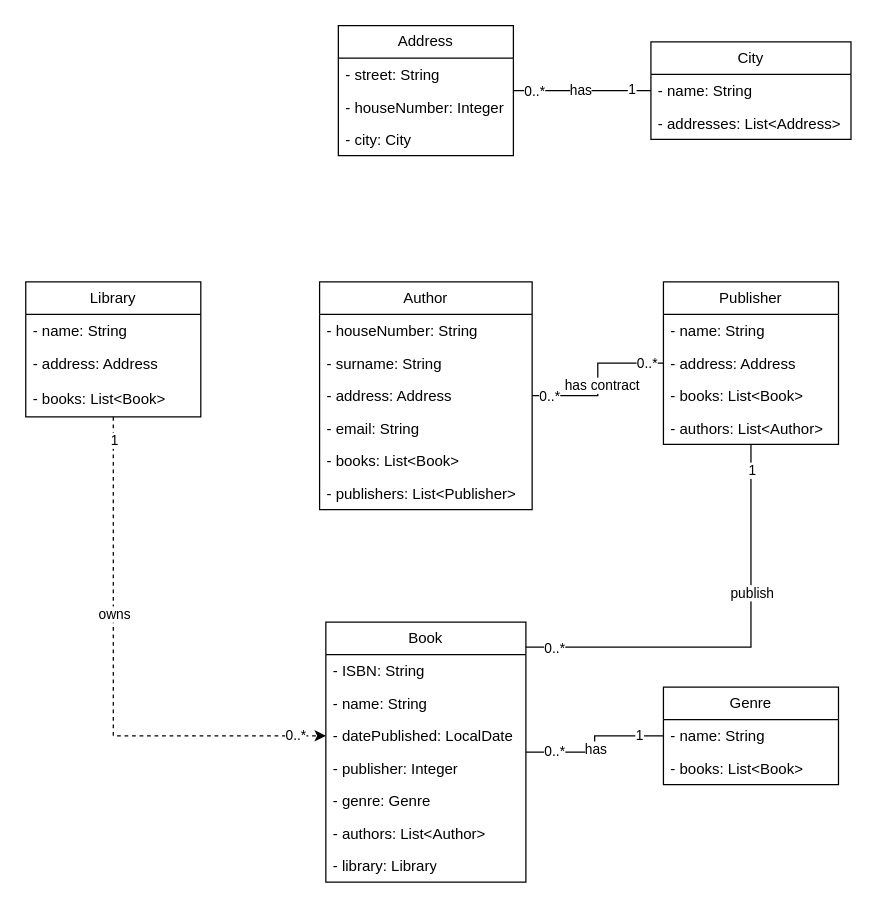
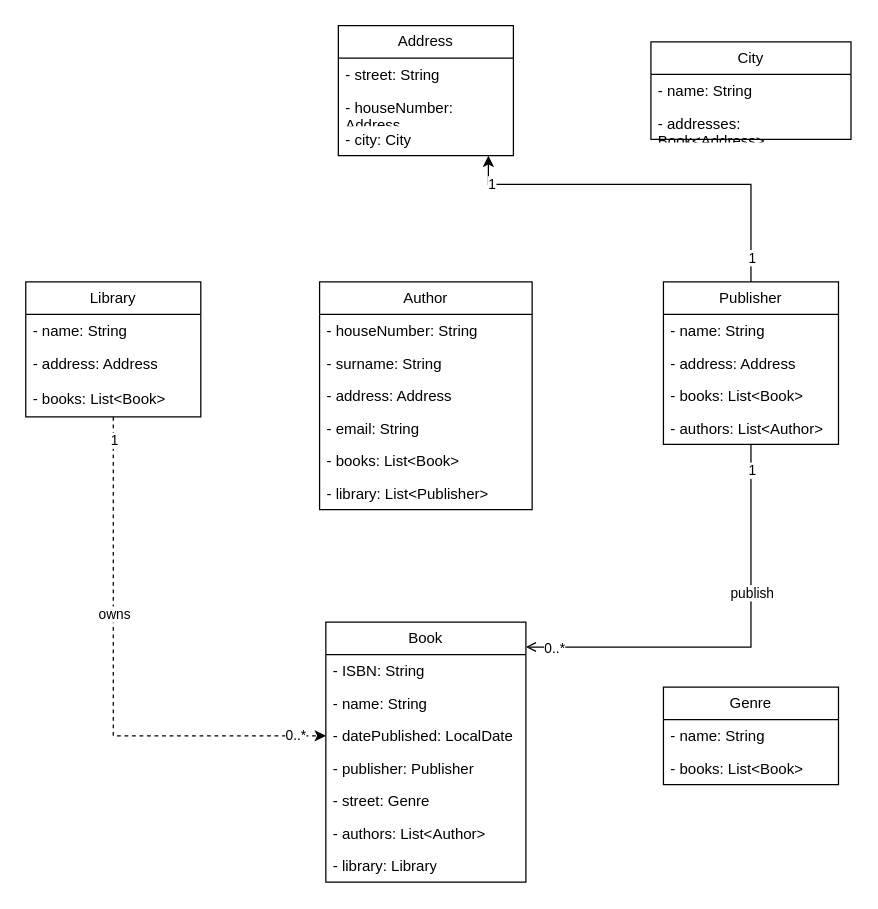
(581, 91) -> none
(427, 117) -> (427, 117)
(752, 134) -> (752, 134)
none -> (656, 184)
(598, 379) -> none
(427, 504) -> (420, 495)
(532, 647) -> (532, 647)
(594, 744) -> none
(407, 770) -> (412, 770)
(386, 802) -> (390, 802)
